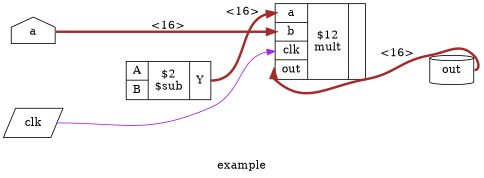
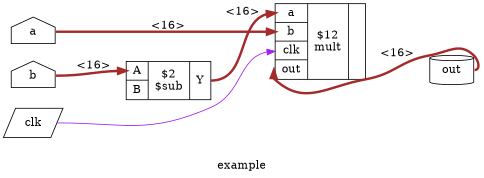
none -> (33, 76)
